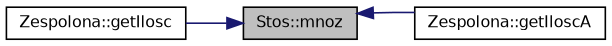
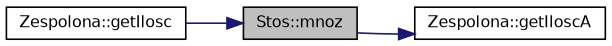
(394, 12) -> (378, 34)
